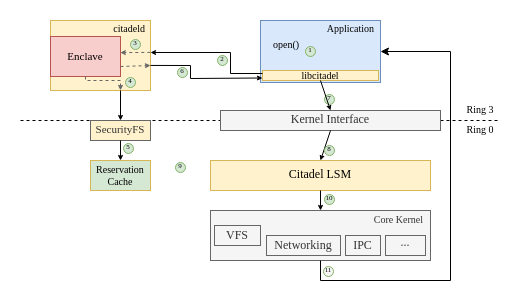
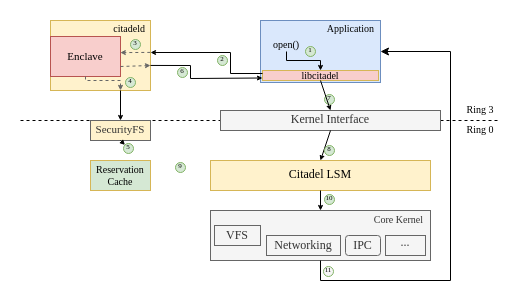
none -> (302, 61)
(321, 76) -> (321, 76)
(121, 148) -> (121, 141)
(363, 246) -> (363, 246)
